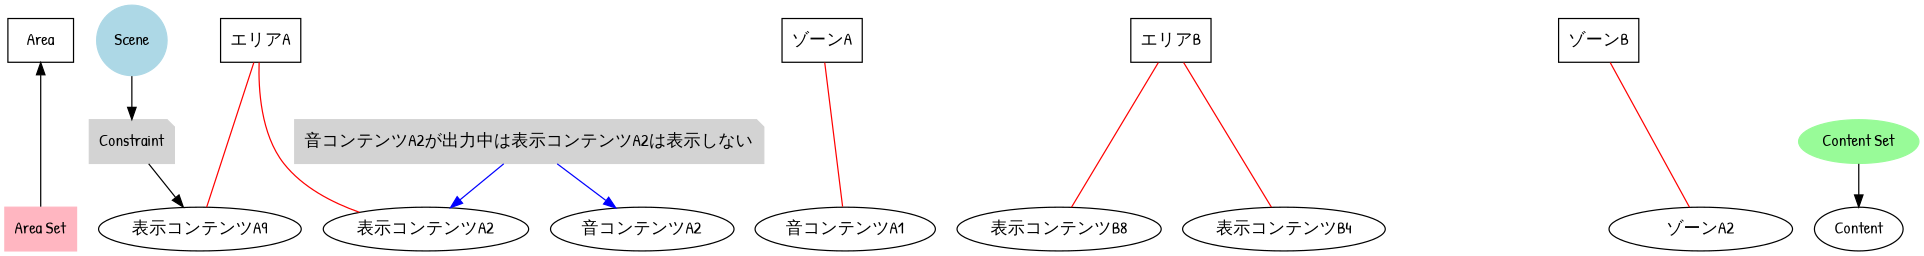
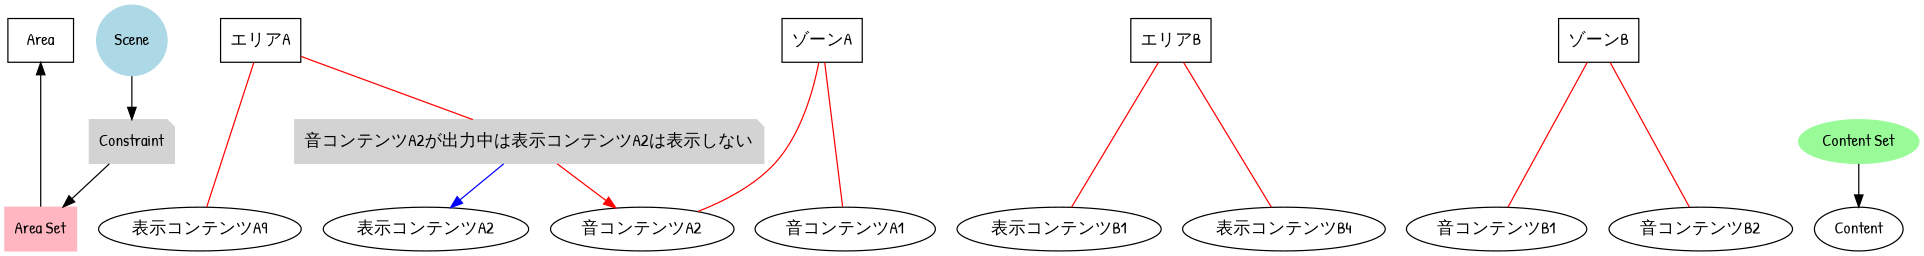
none -> (781, 156)
(280, 157) -> (387, 88)
(162, 181) -> (91, 181)
(582, 182) -> (582, 182)
(1059, 229) -> (1059, 229)
none -> (1497, 229)
(1701, 229) -> (1701, 229)
